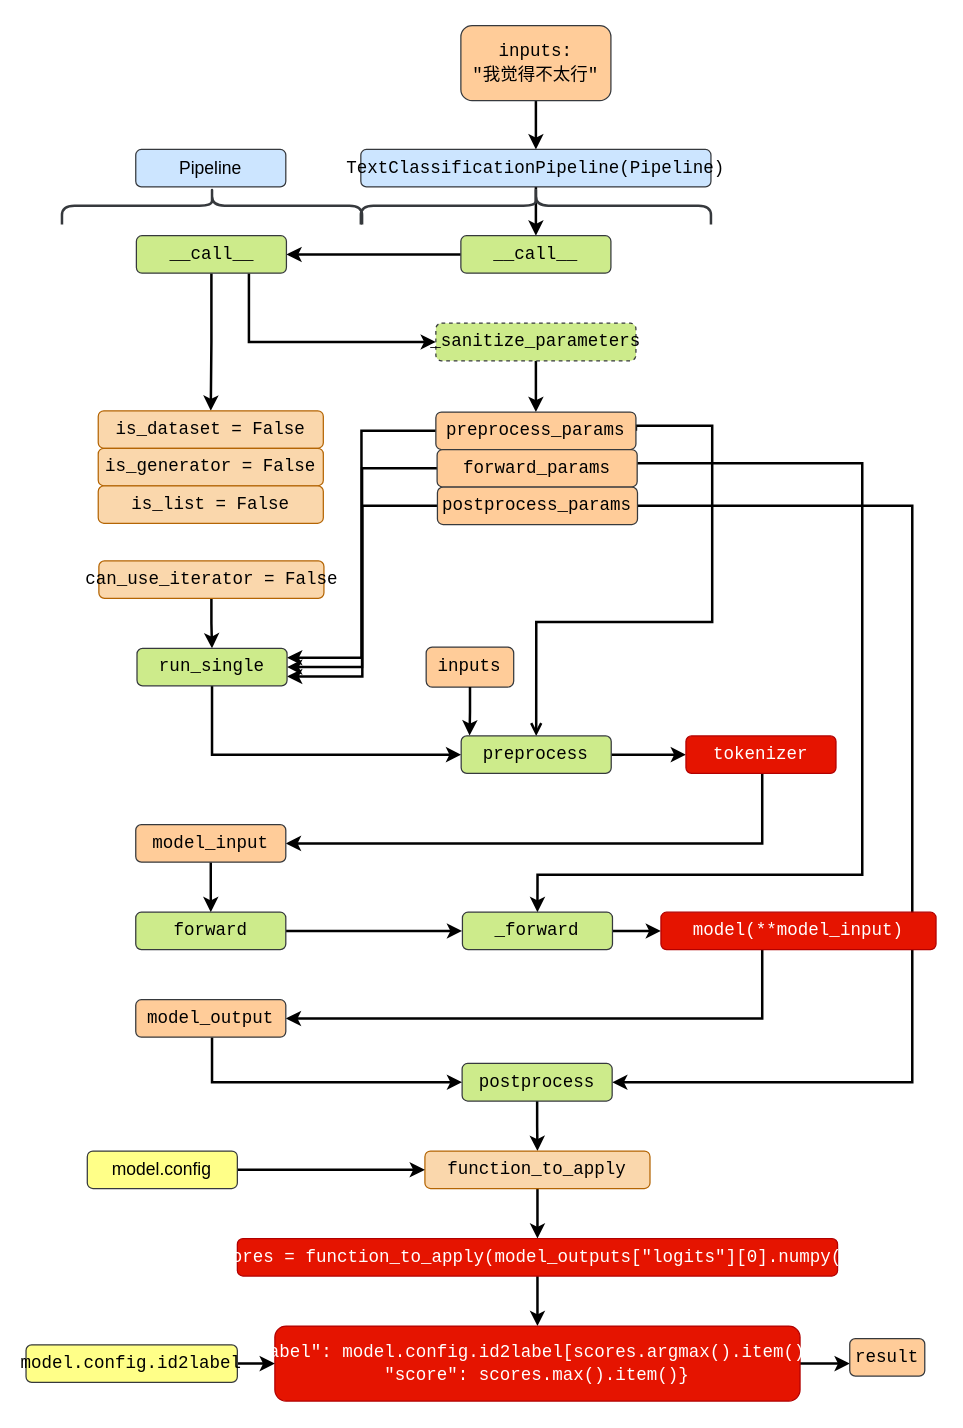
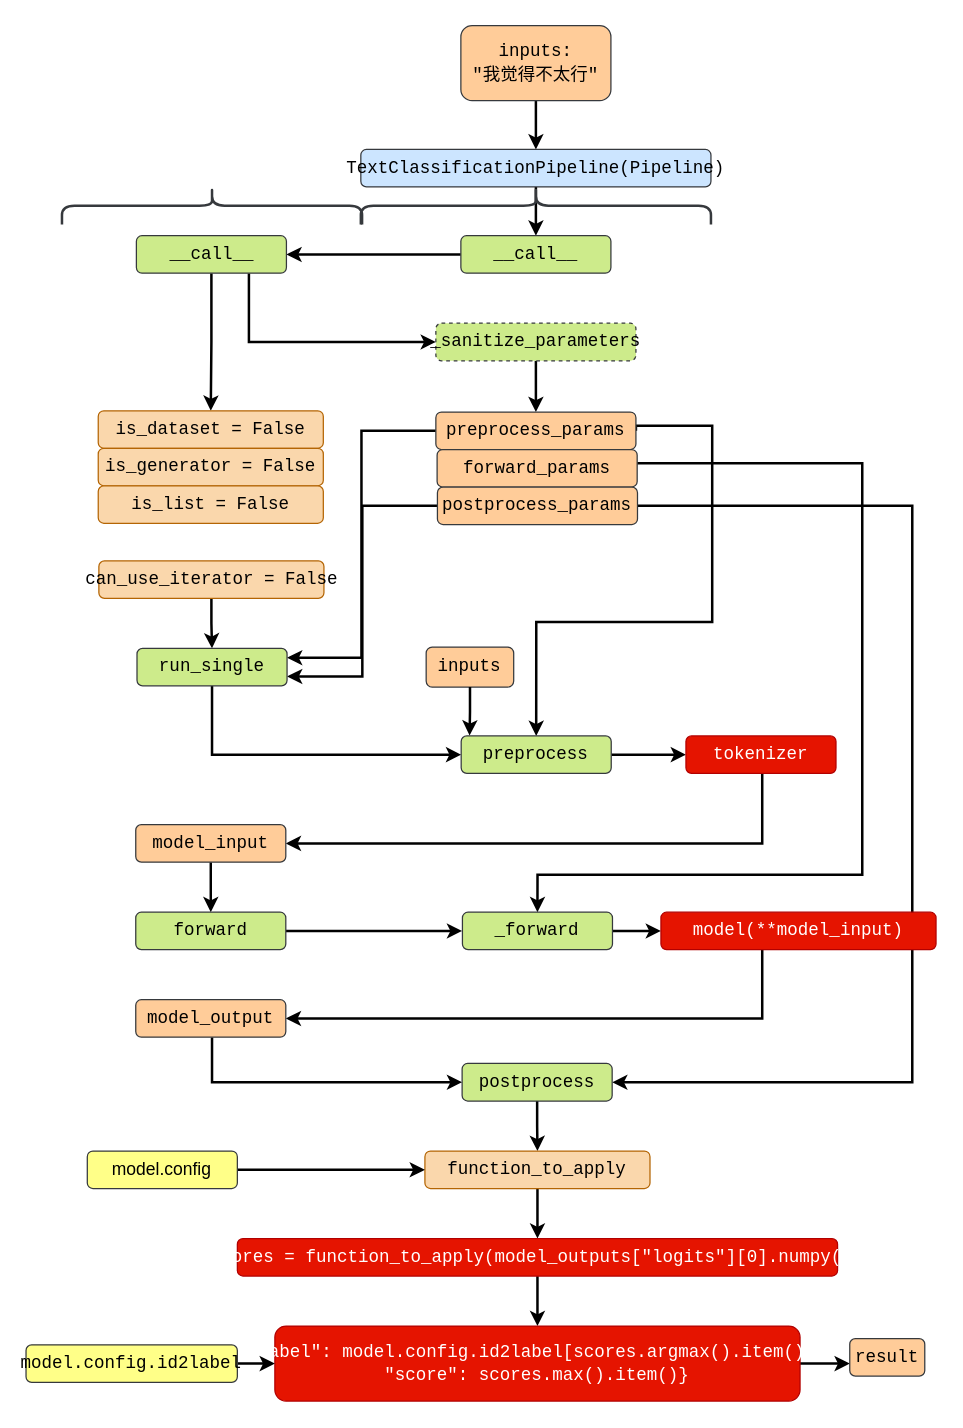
(211, 168) -> none
(401, 468) -> none
(536, 724) -> (536, 723)
